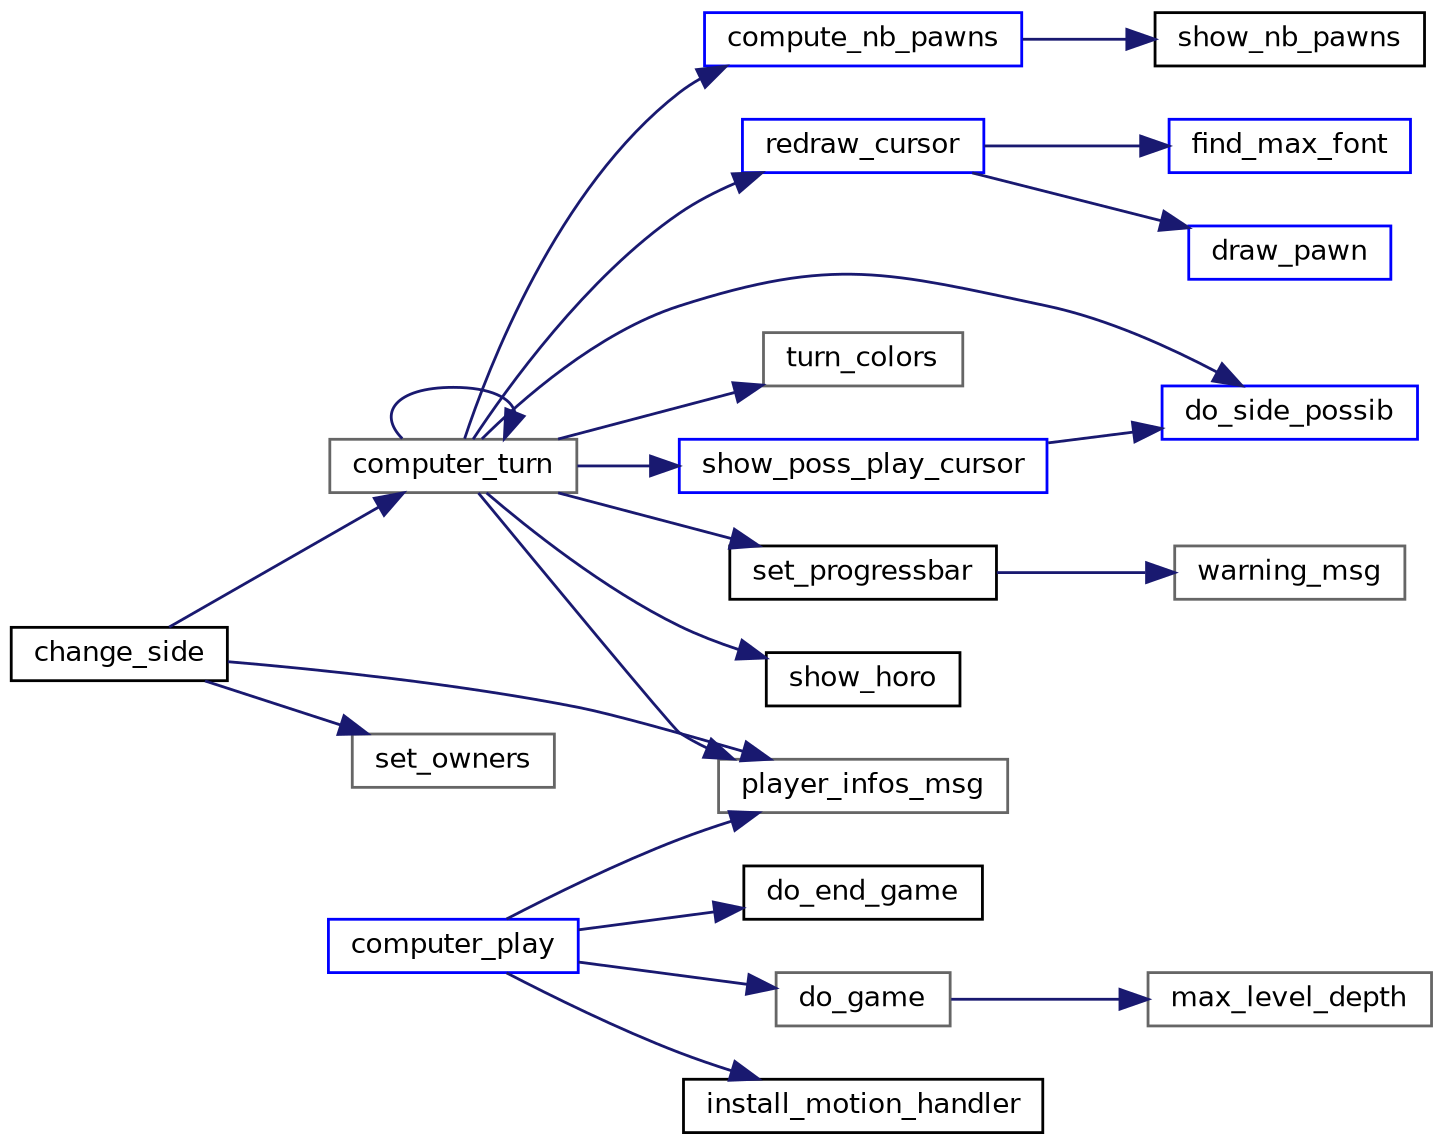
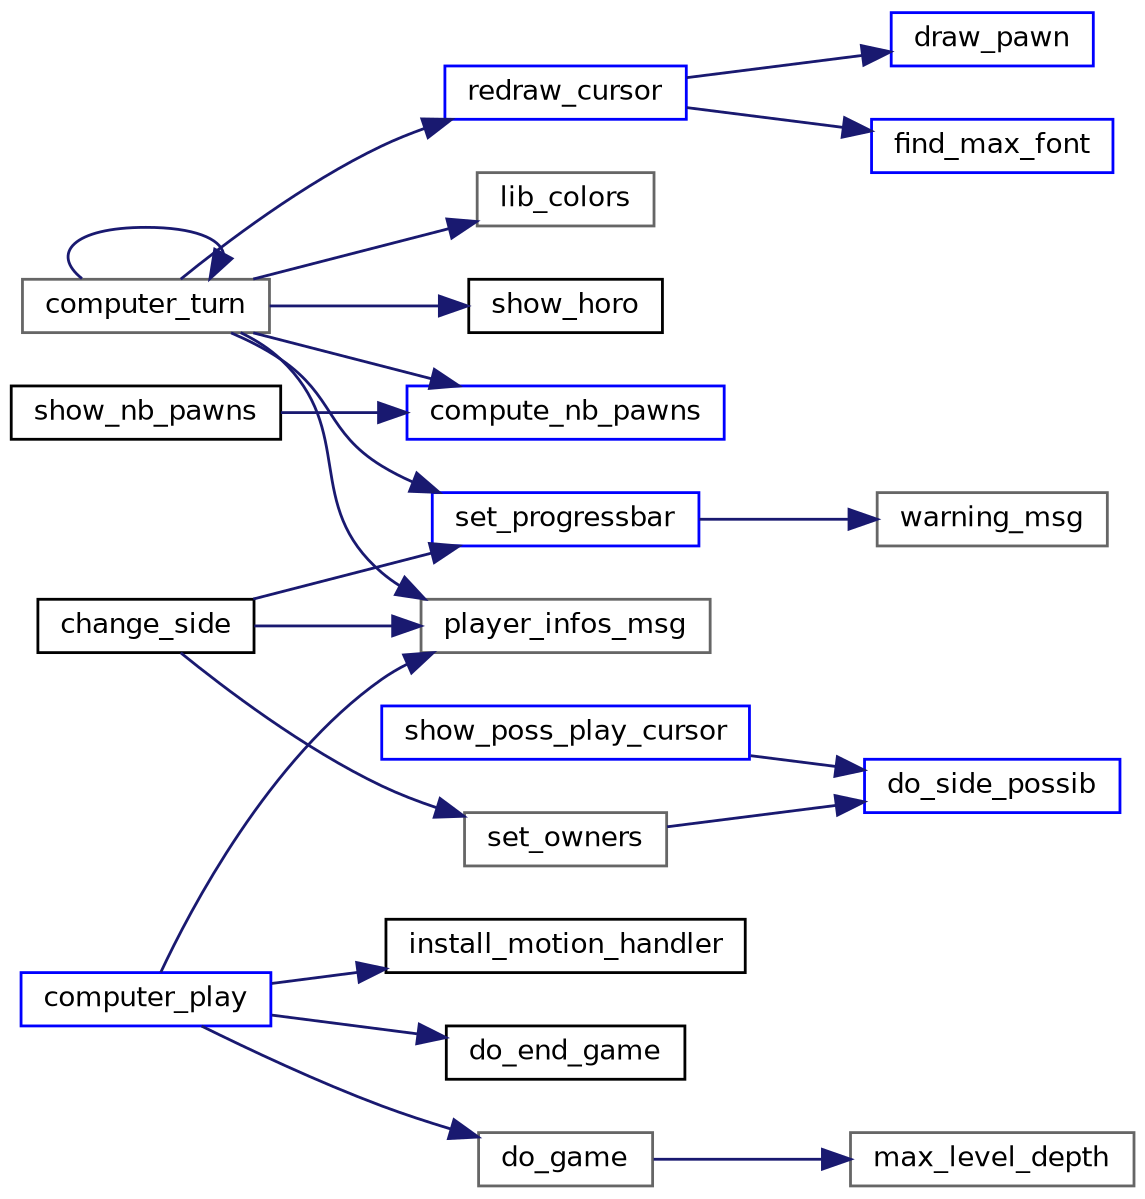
(1075, 39) -> (351, 413)
(834, 275) -> (752, 816)
(863, 359) -> (566, 199)
(614, 466) -> none
(274, 567) -> (342, 576)
(863, 573) -> (566, 519)
